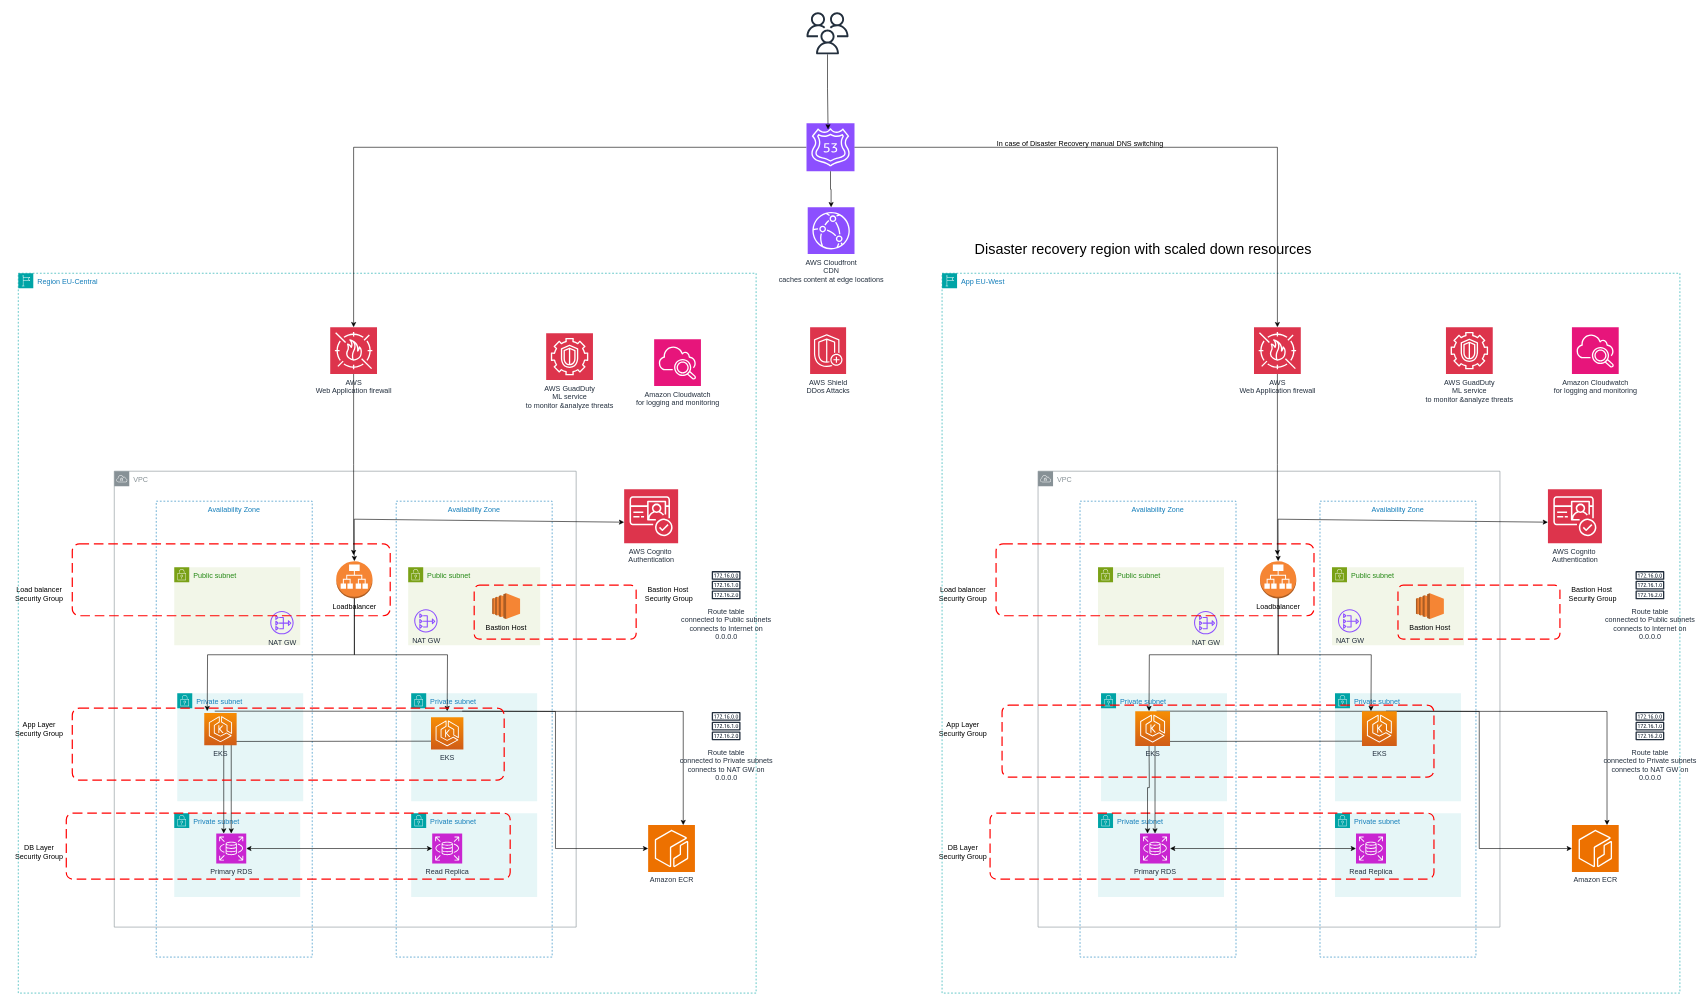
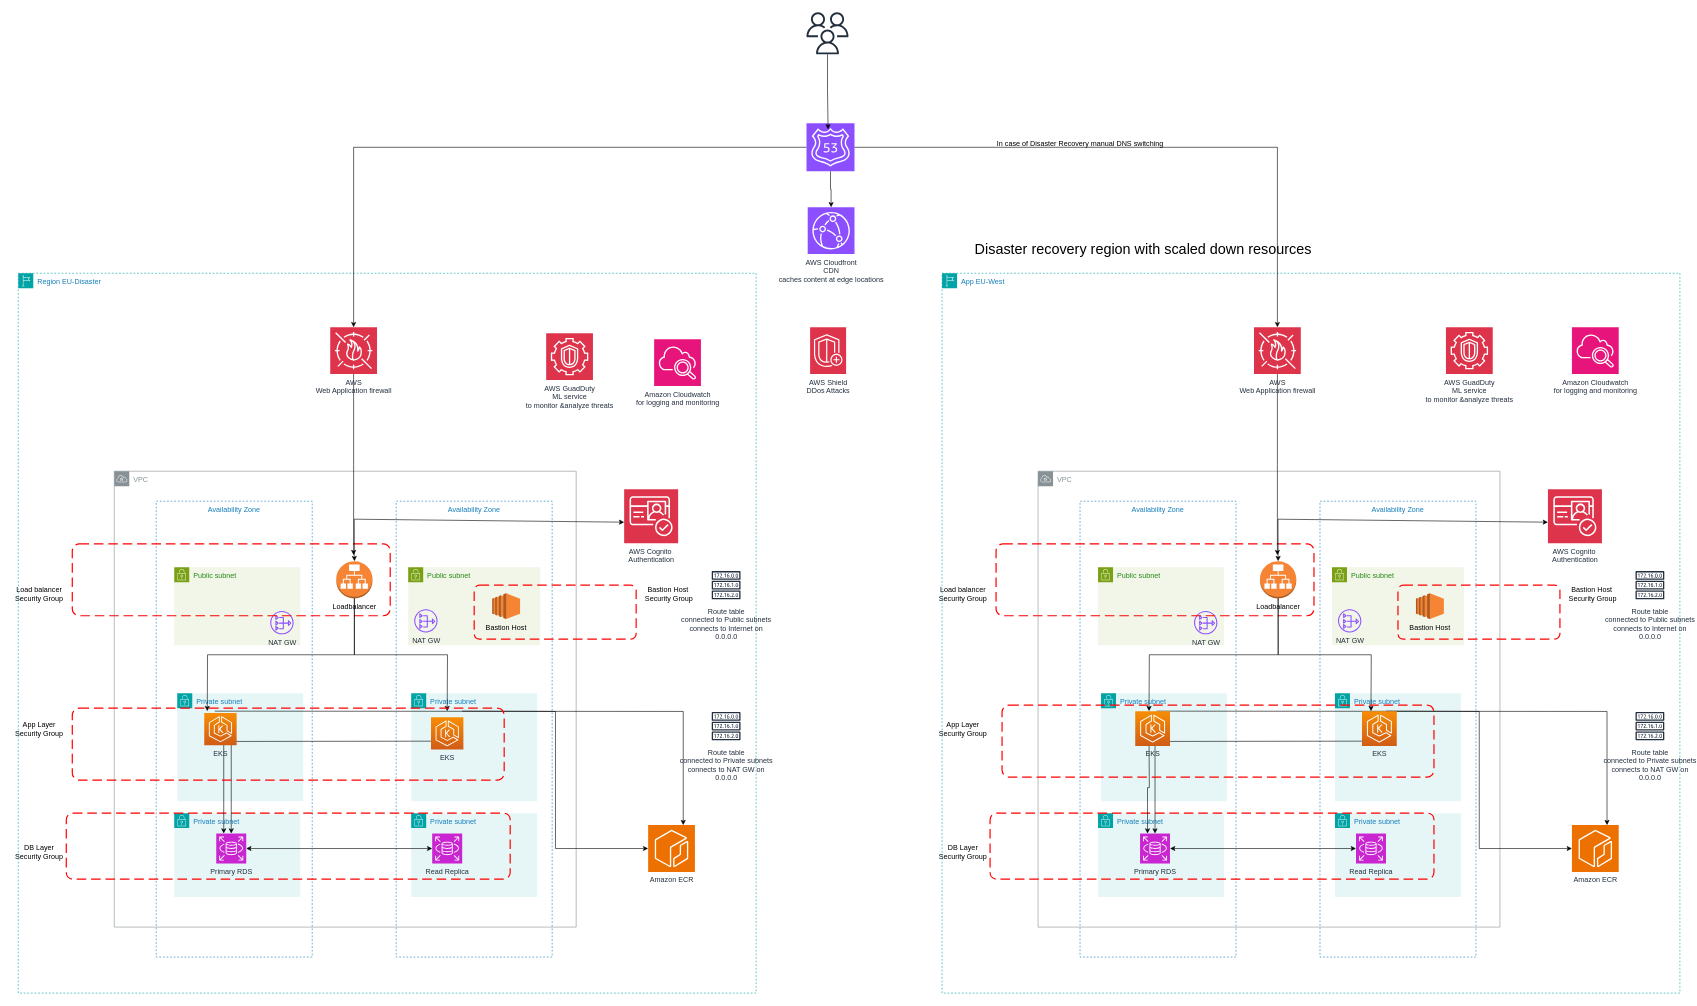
(69, 282) -> (71, 282)
